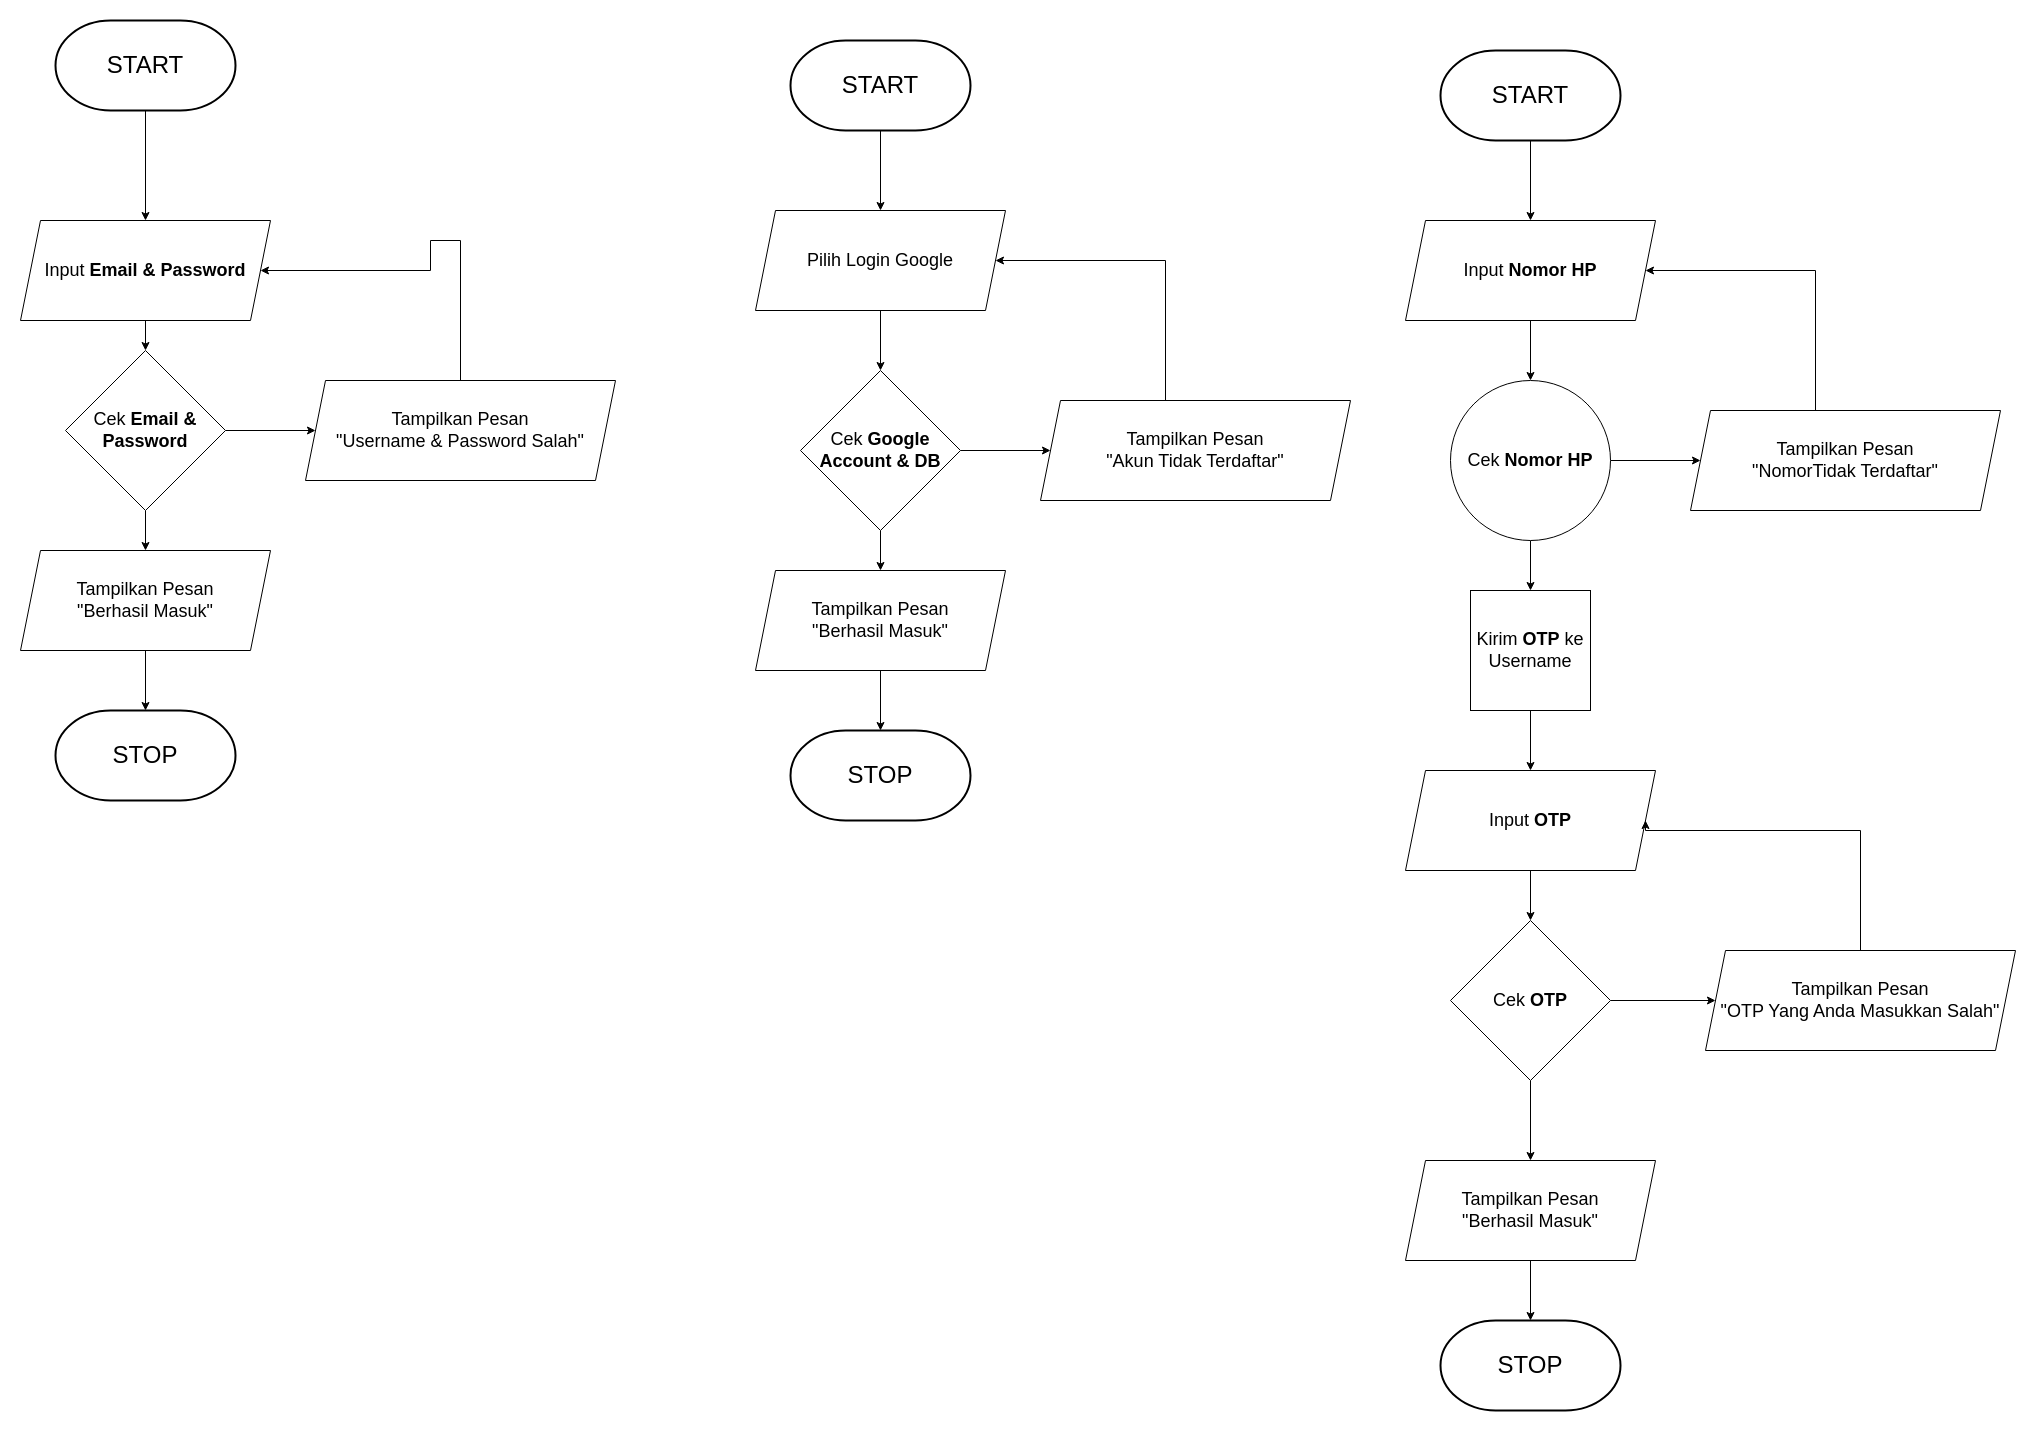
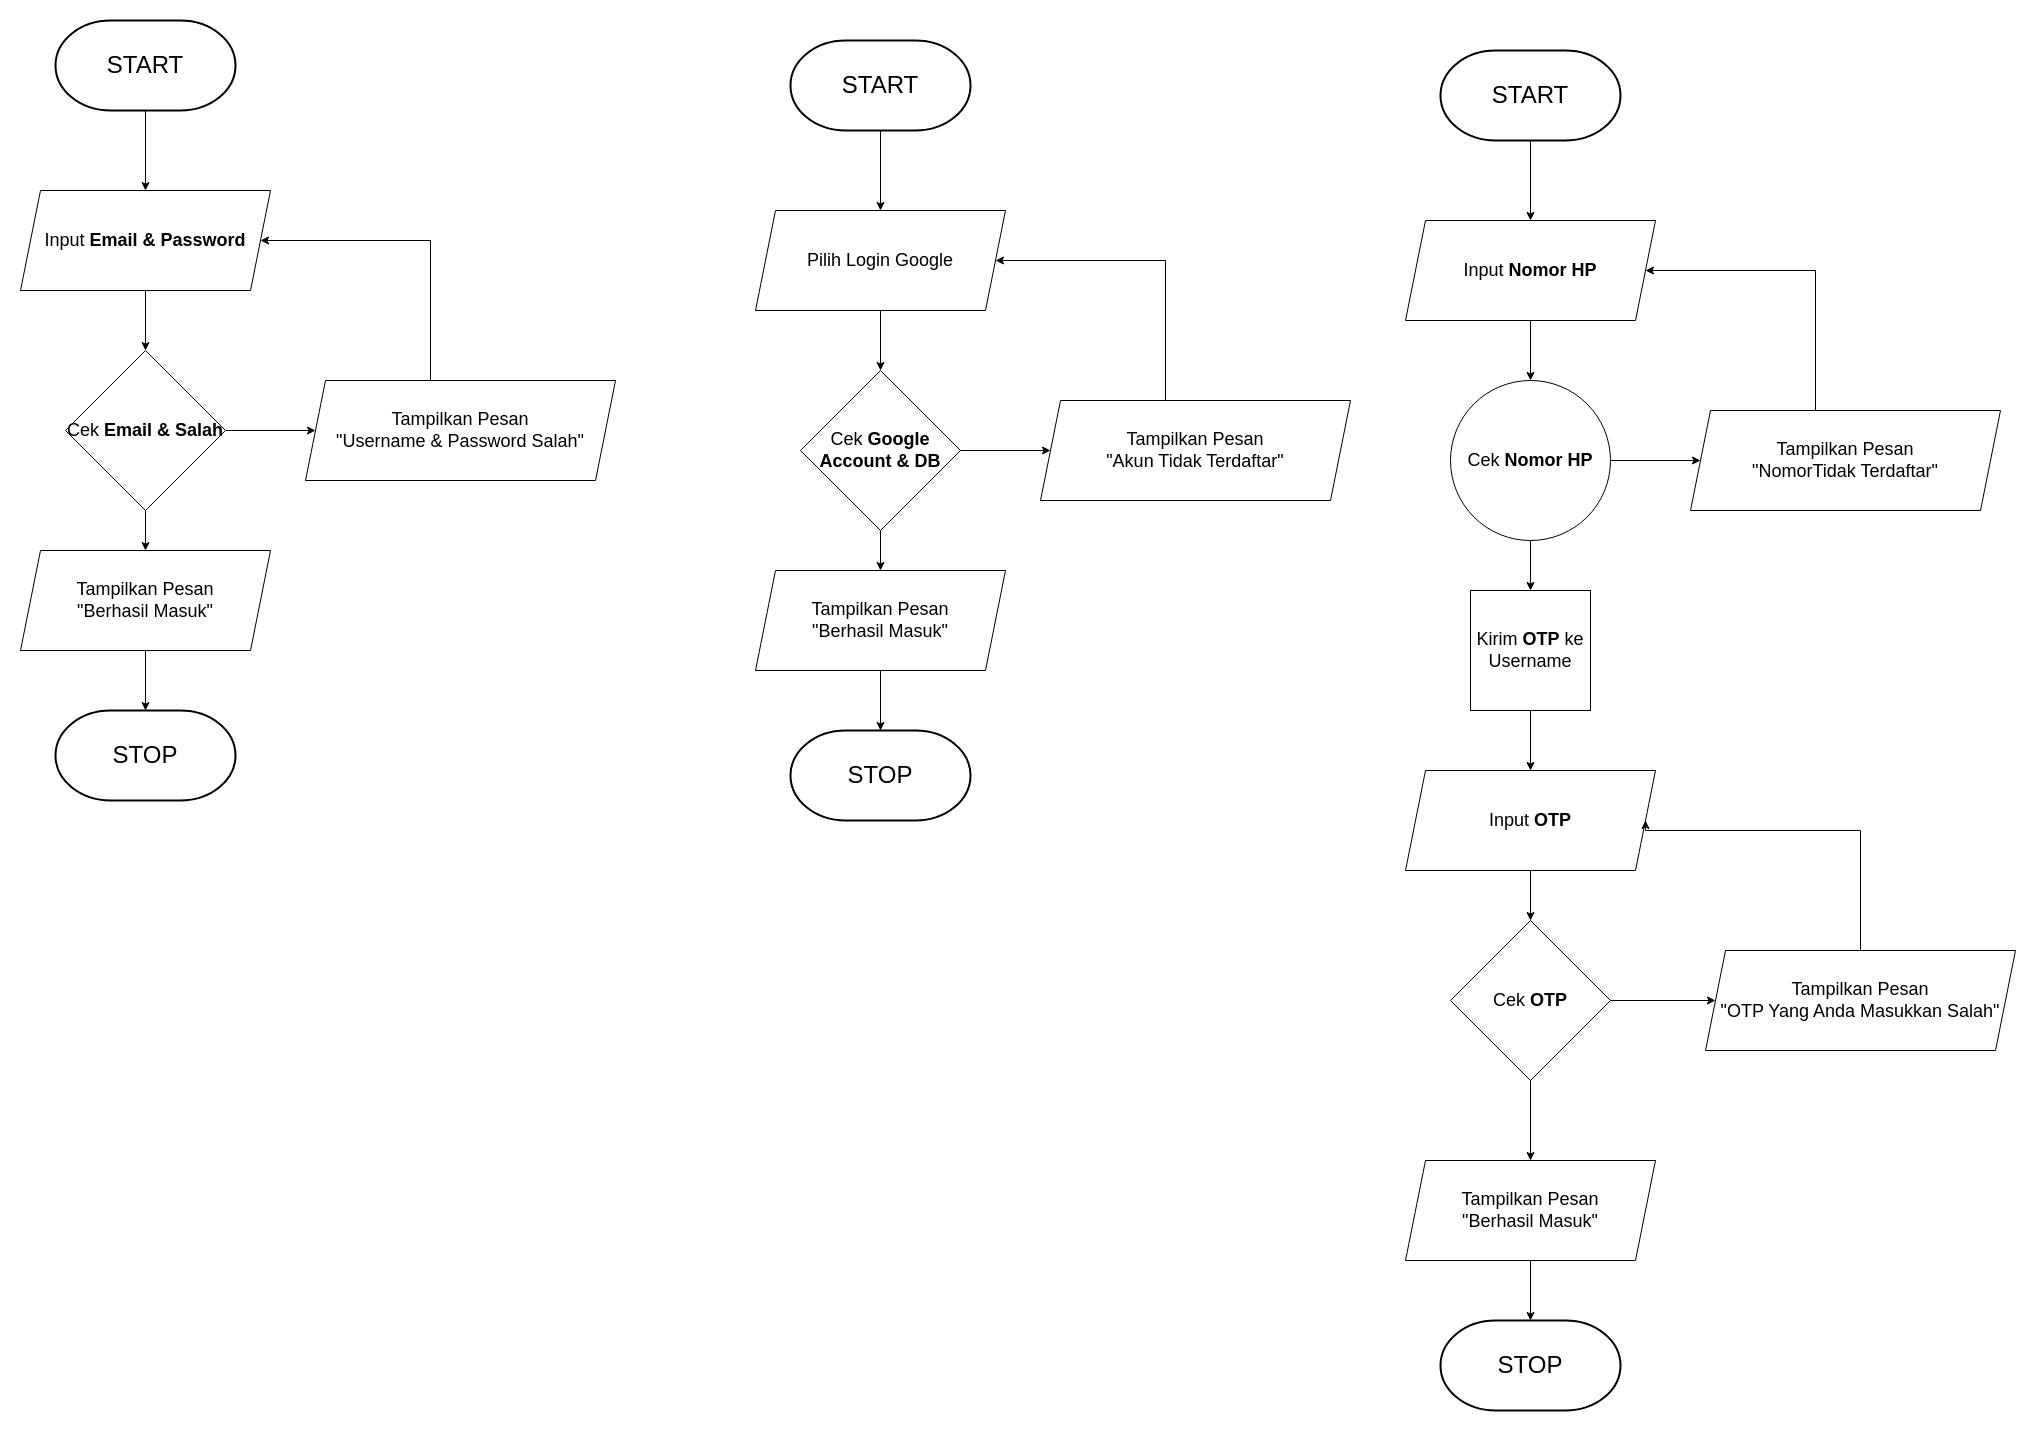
(146, 271) -> (146, 241)
(146, 431) -> (146, 431)
